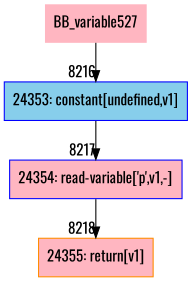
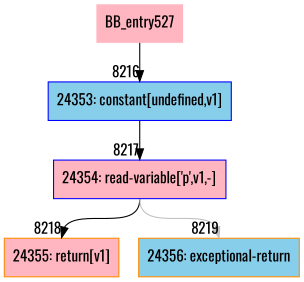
(96, 24) -> (140, 24)
none -> (219, 258)
